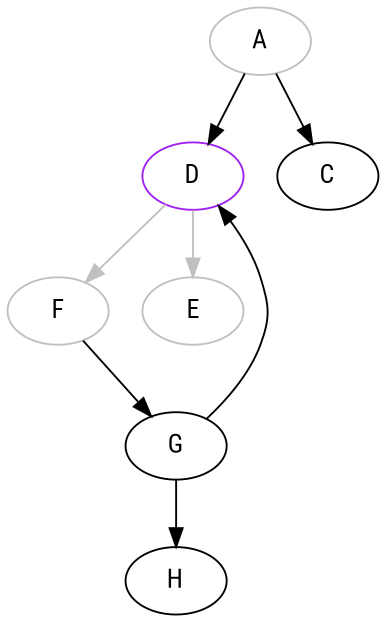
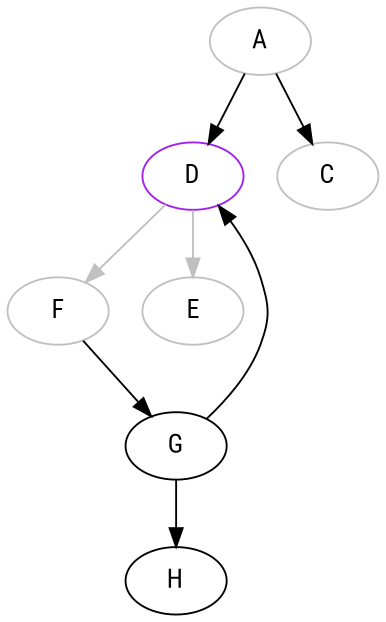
(328, 176) -> (328, 176)
